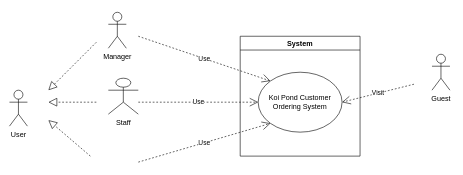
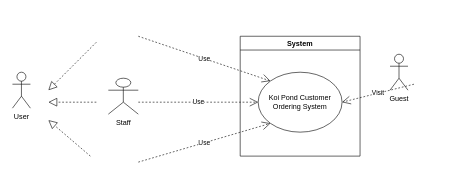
(117, 30) -> none
(441, 72) -> (399, 72)
(18, 108) -> (21, 90)
